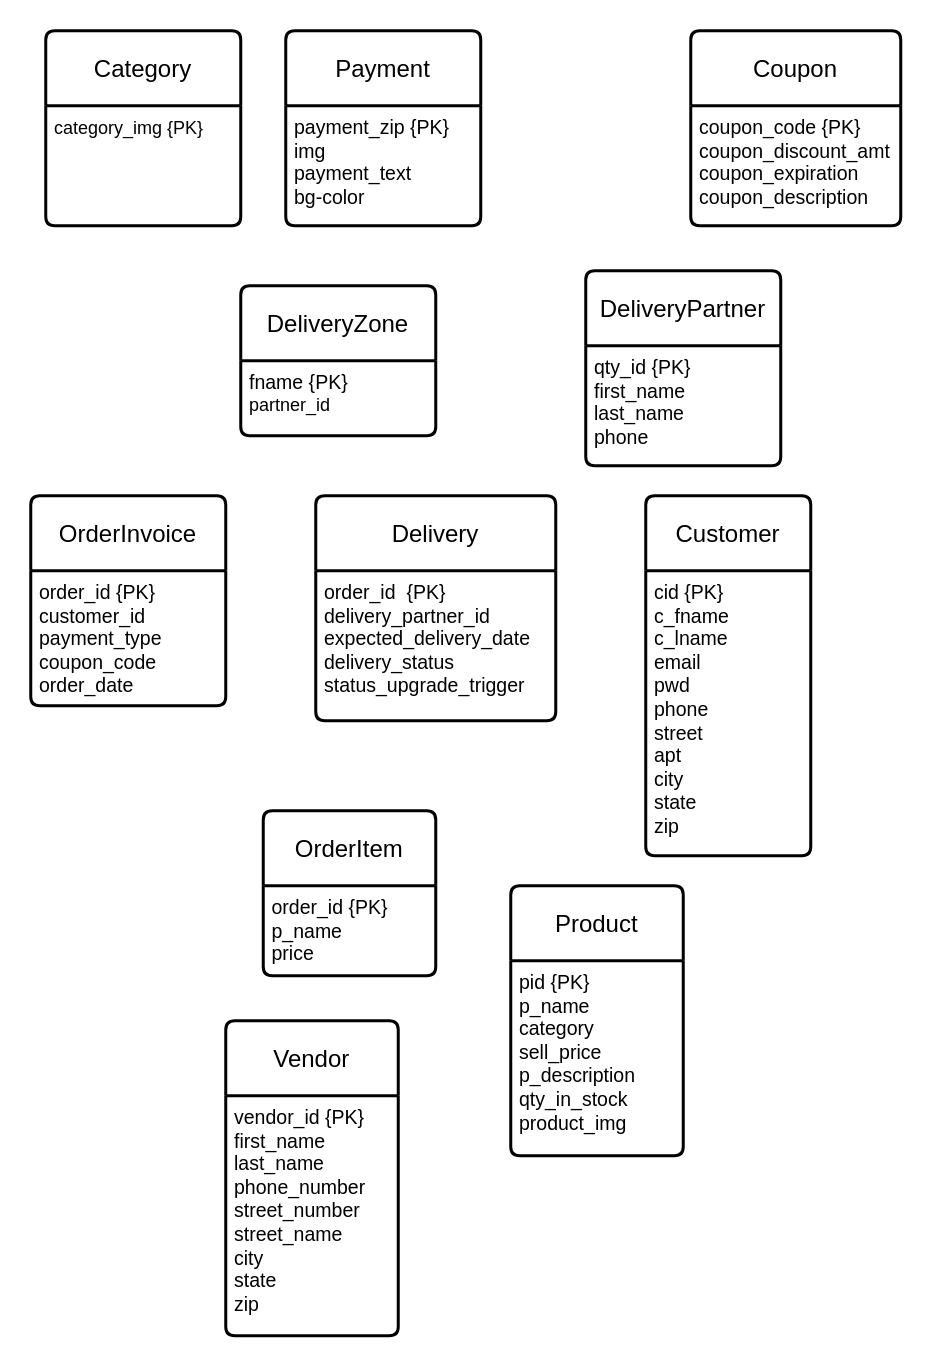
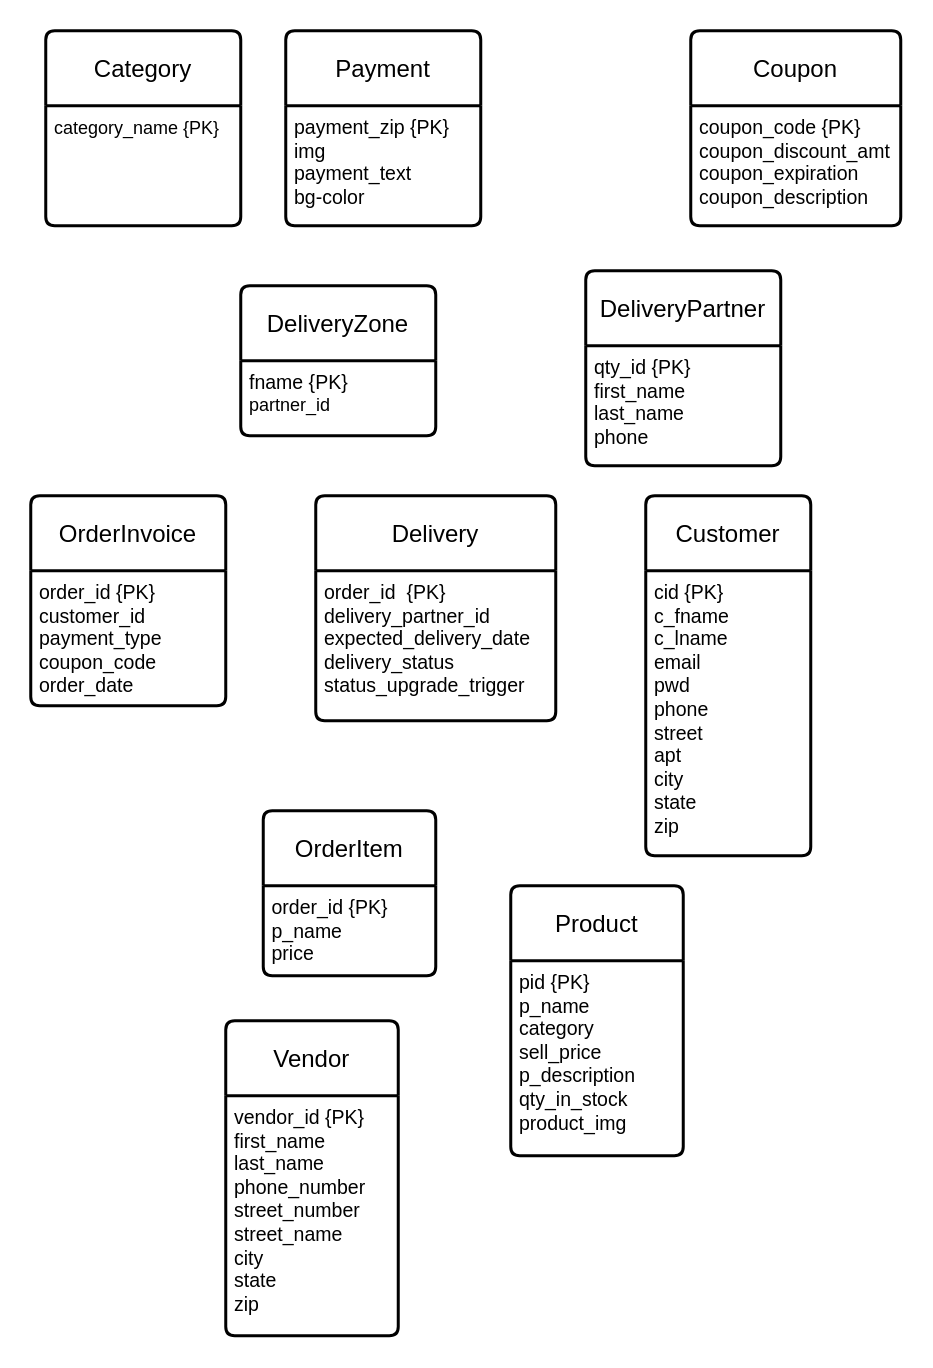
(136, 127) -> (143, 127)
